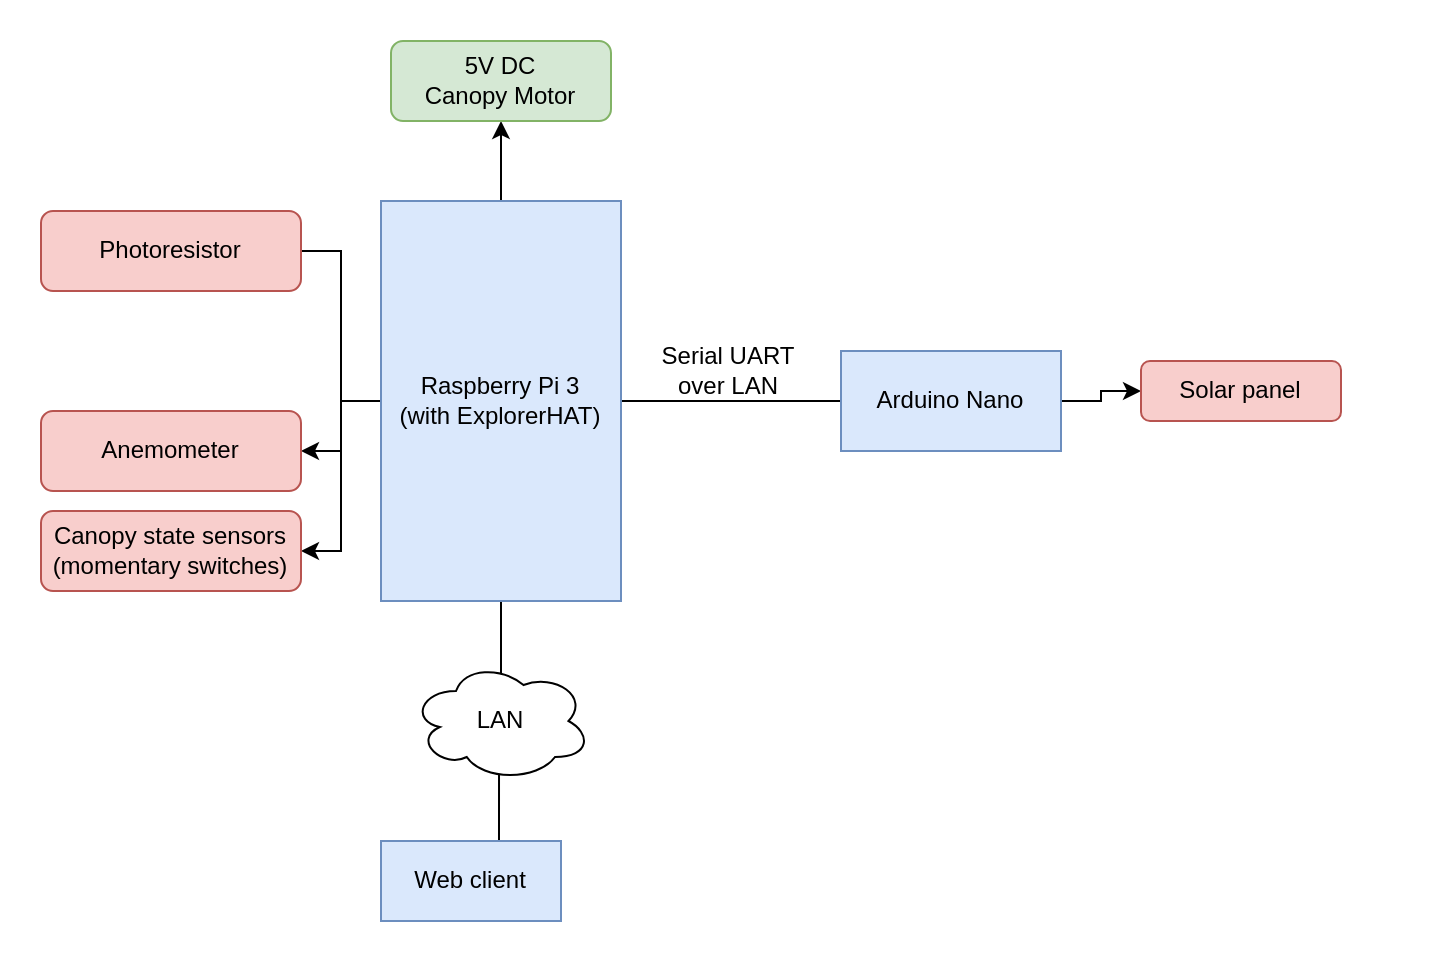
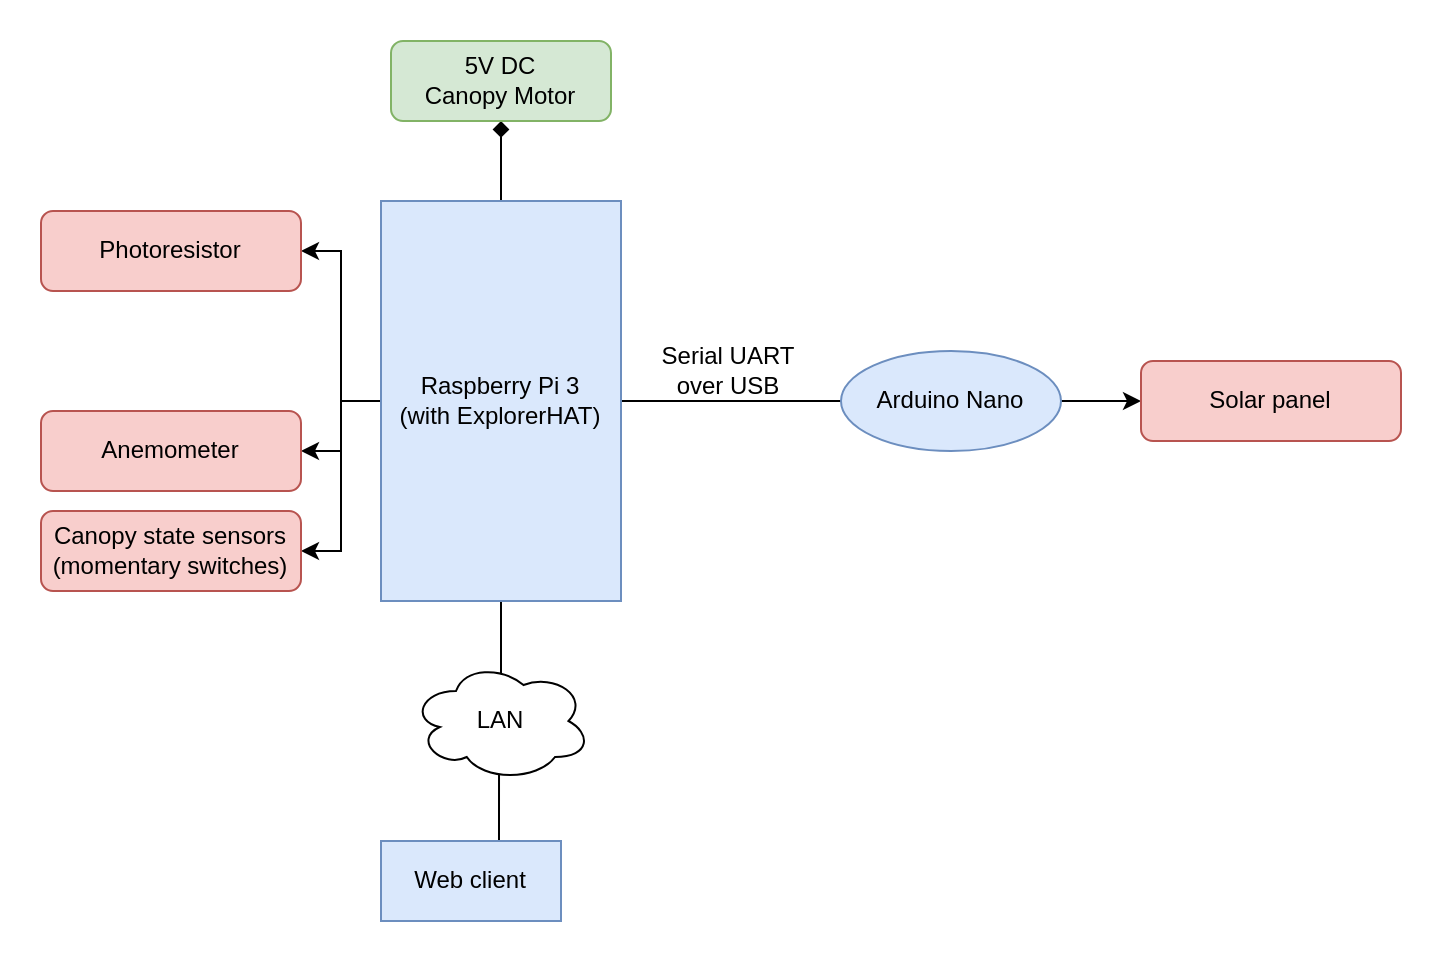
(501, 136) -> (501, 137)
(310, 251) -> (316, 251)
(729, 371) -> (729, 371)
(1241, 391) -> (1271, 401)
(951, 401) -> (951, 401)
